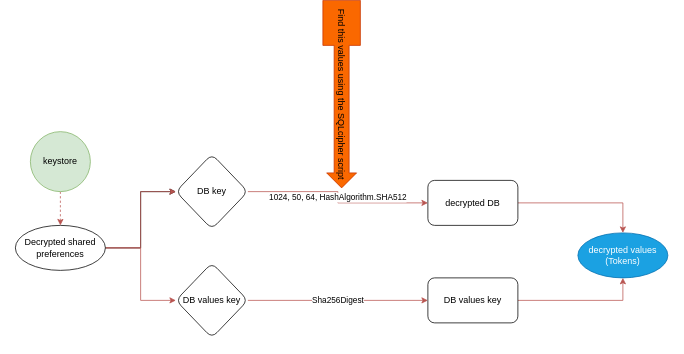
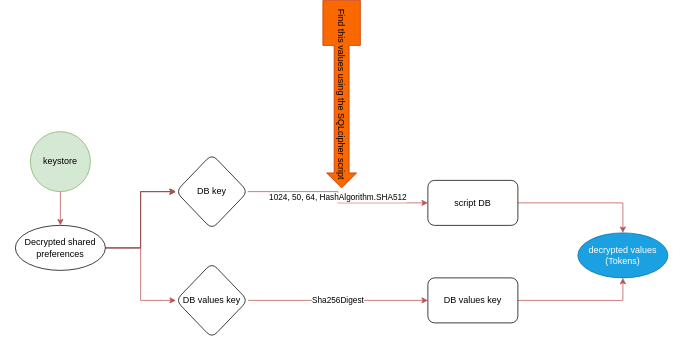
(473, 203) -> (473, 203)
(60, 205) -> (60, 205)
